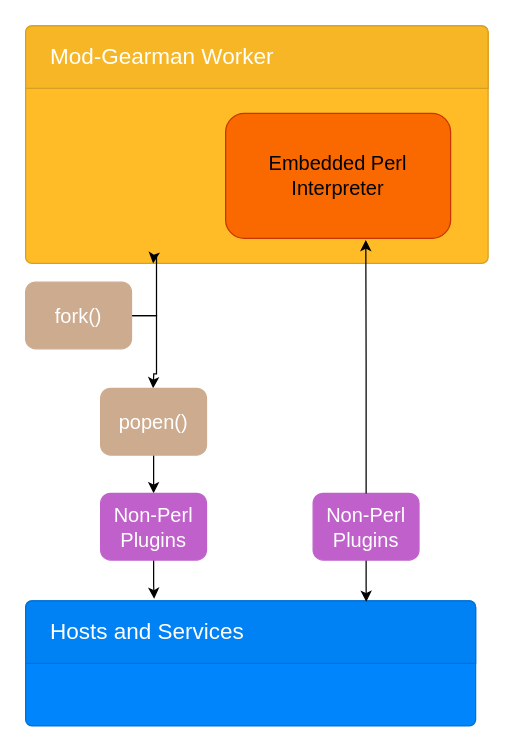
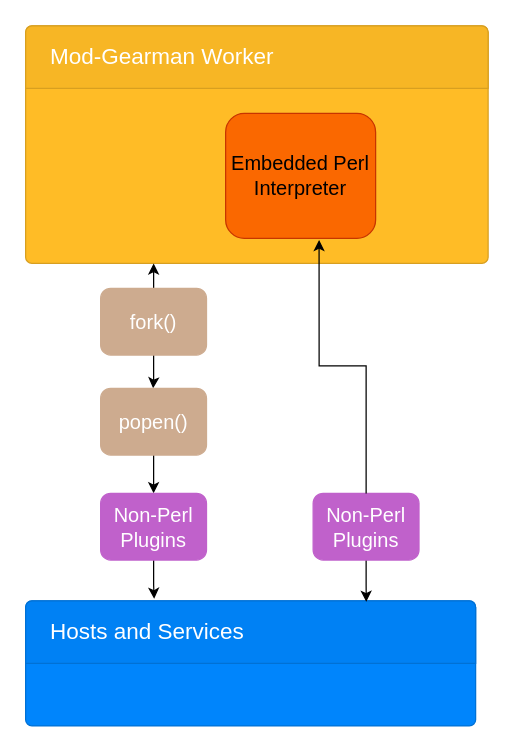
(338, 176) -> (301, 176)
(79, 315) -> (154, 321)
